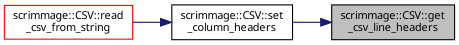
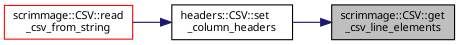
(232, 22) -> (232, 22)
(393, 22) -> (393, 22)
